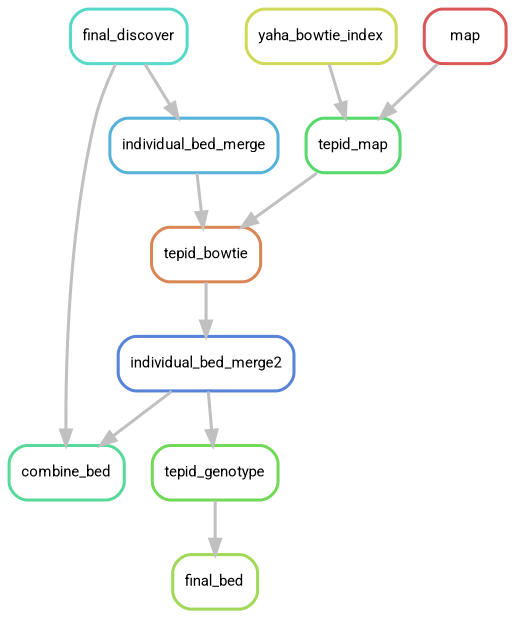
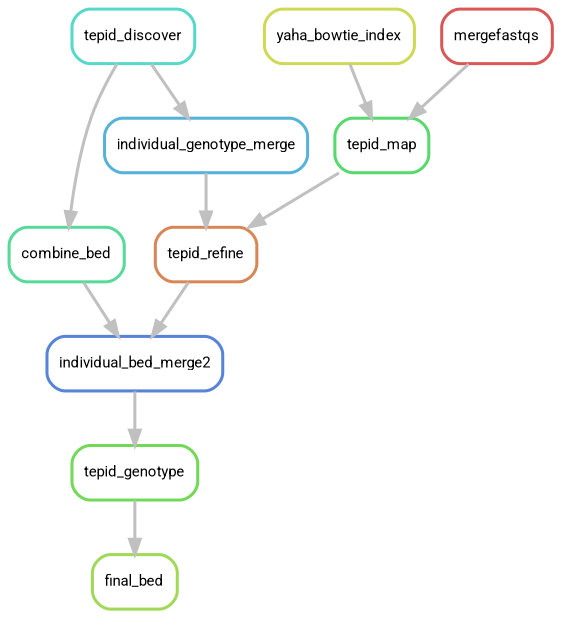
(129, 36) -> (133, 36)
(465, 36) -> (497, 36)
(194, 145) -> (206, 145)
(206, 255) -> (206, 255)
(142, 414) -> (97, 303)
